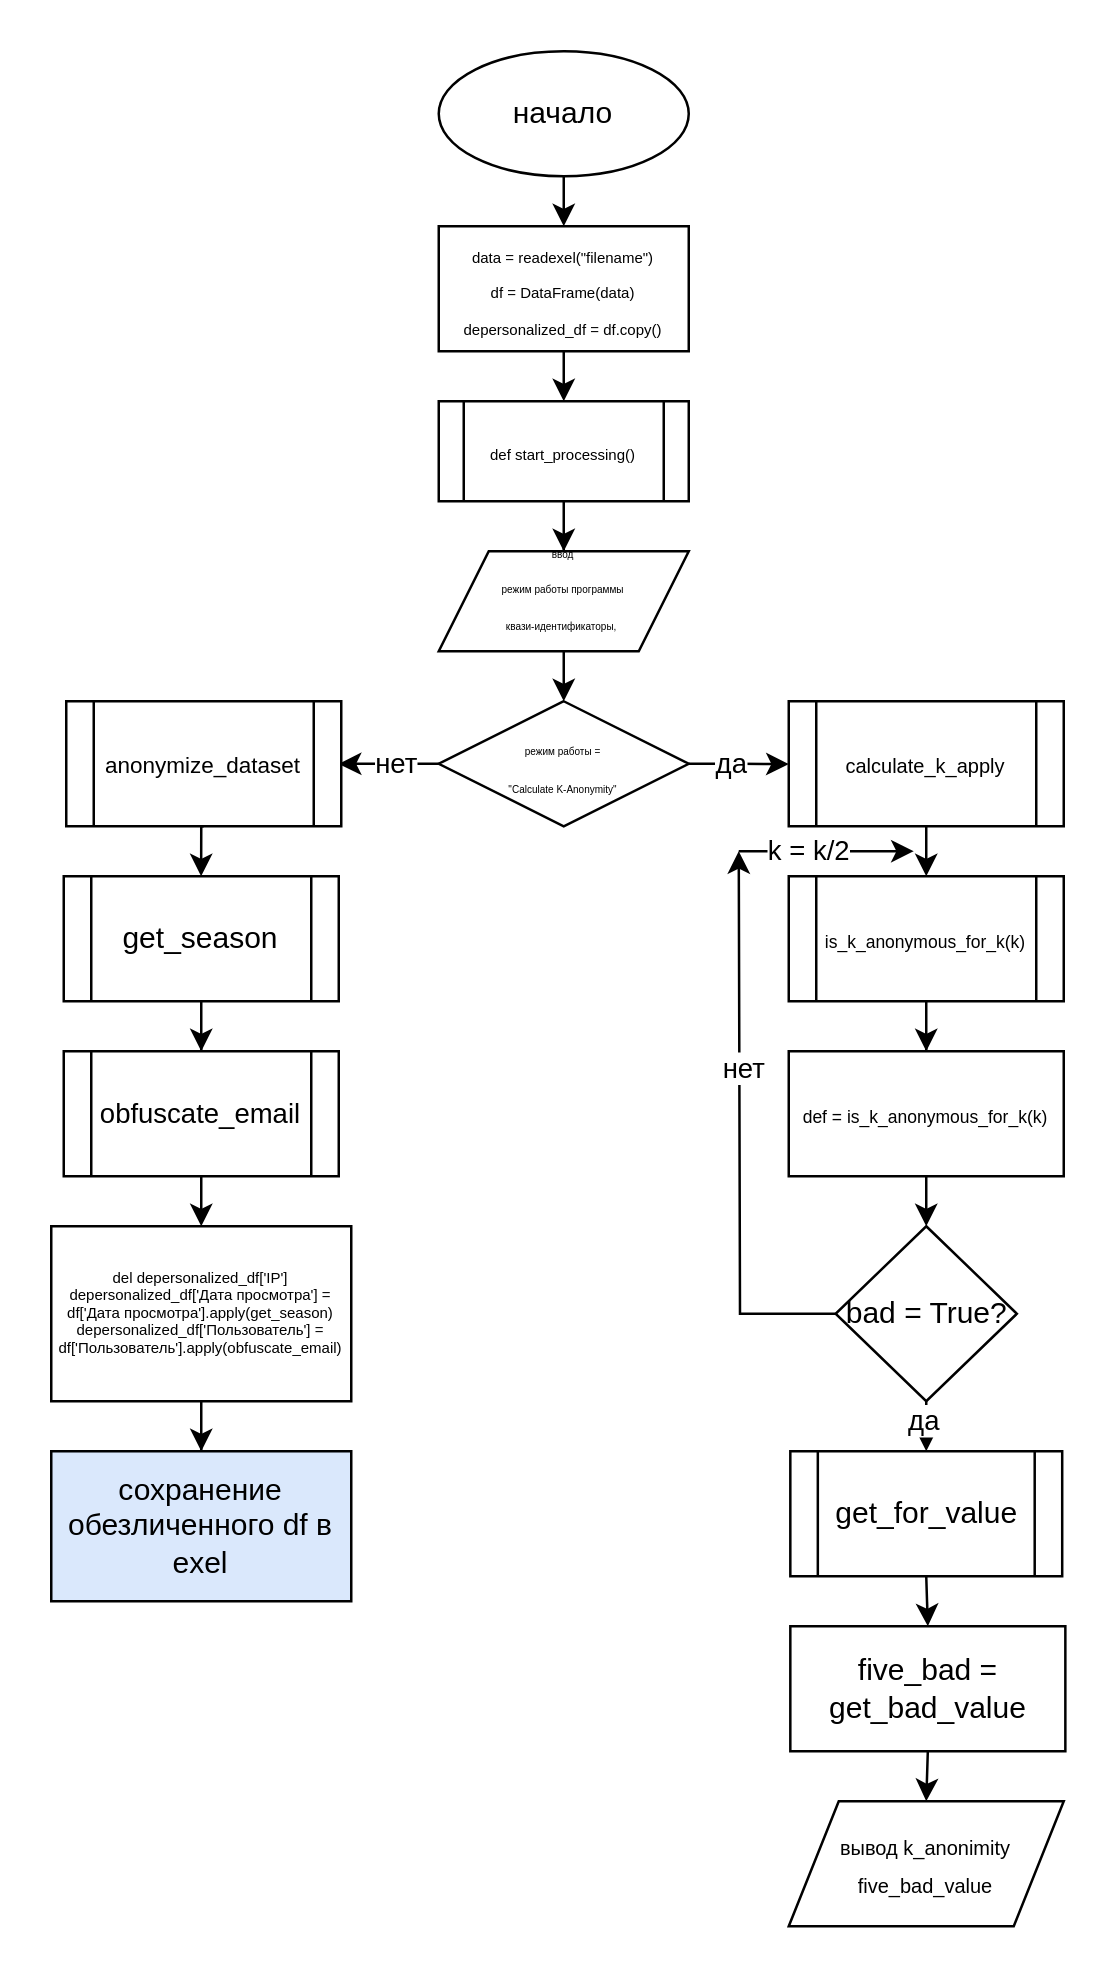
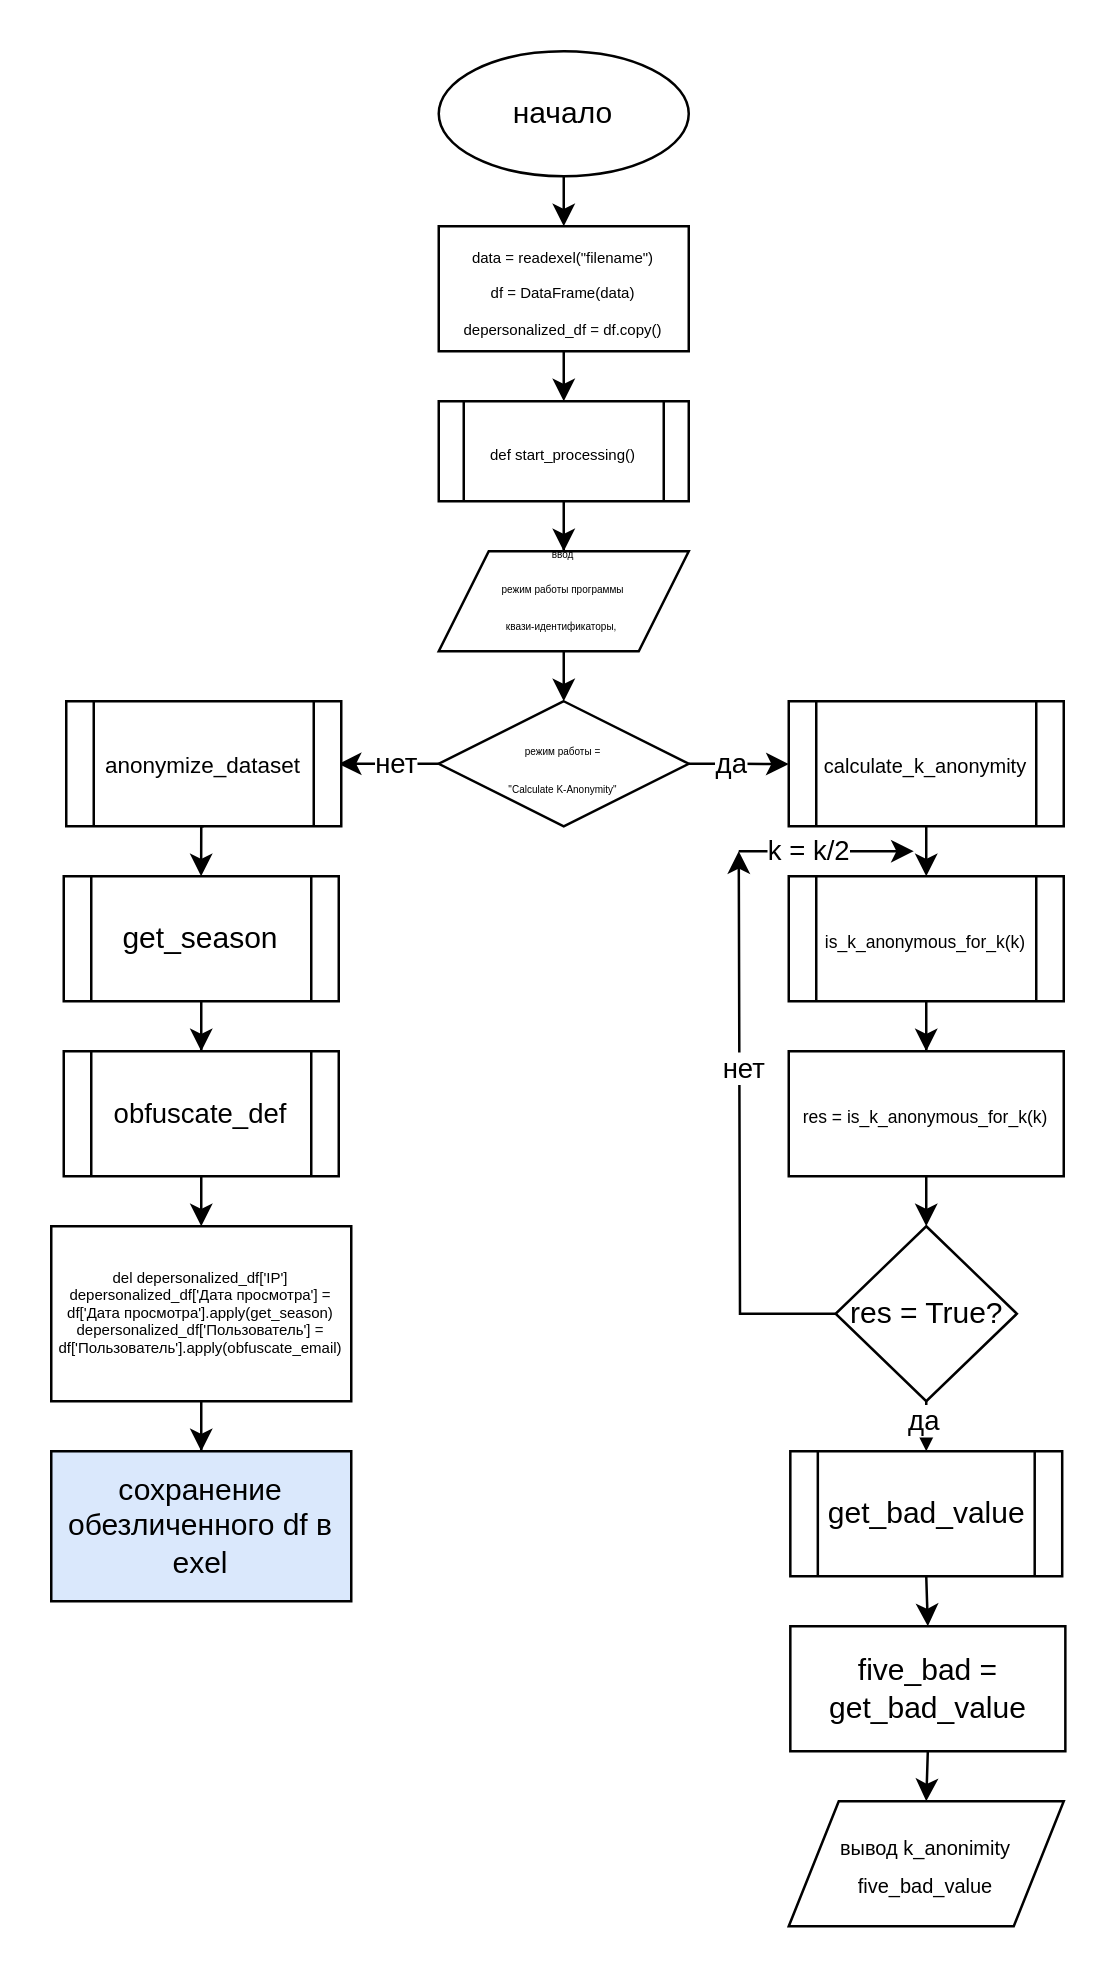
(926, 764) -> (926, 764)
(201, 1114) -> (201, 1114)
(926, 1114) -> (926, 1114)
(928, 1314) -> (928, 1314)
(928, 1514) -> (928, 1514)
